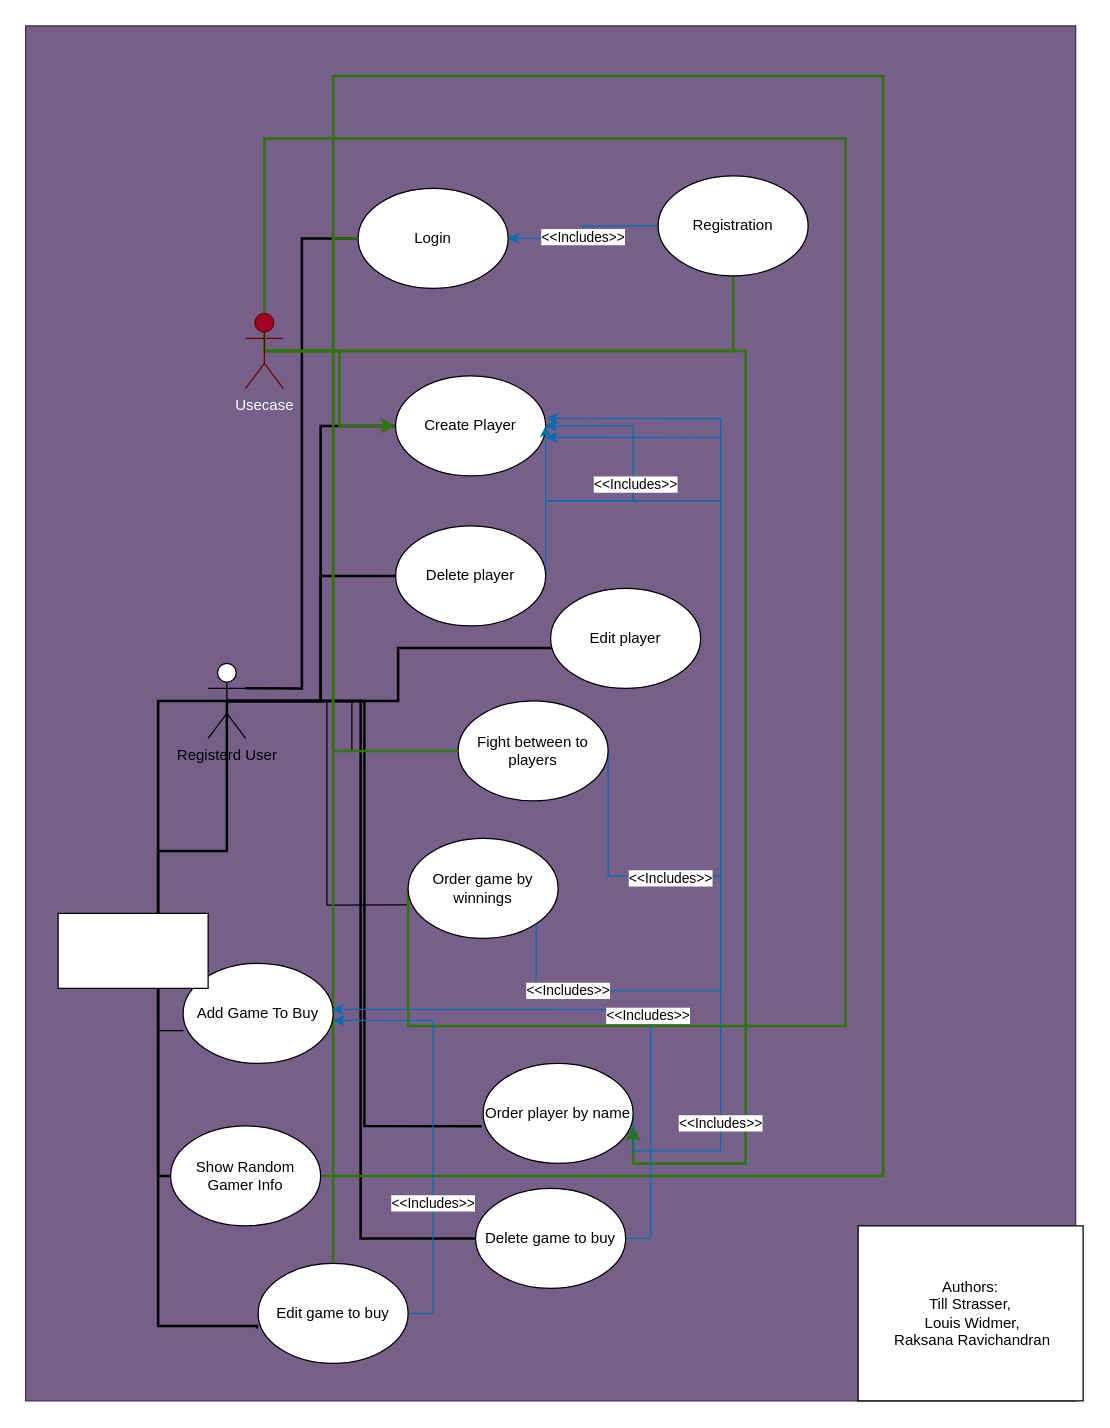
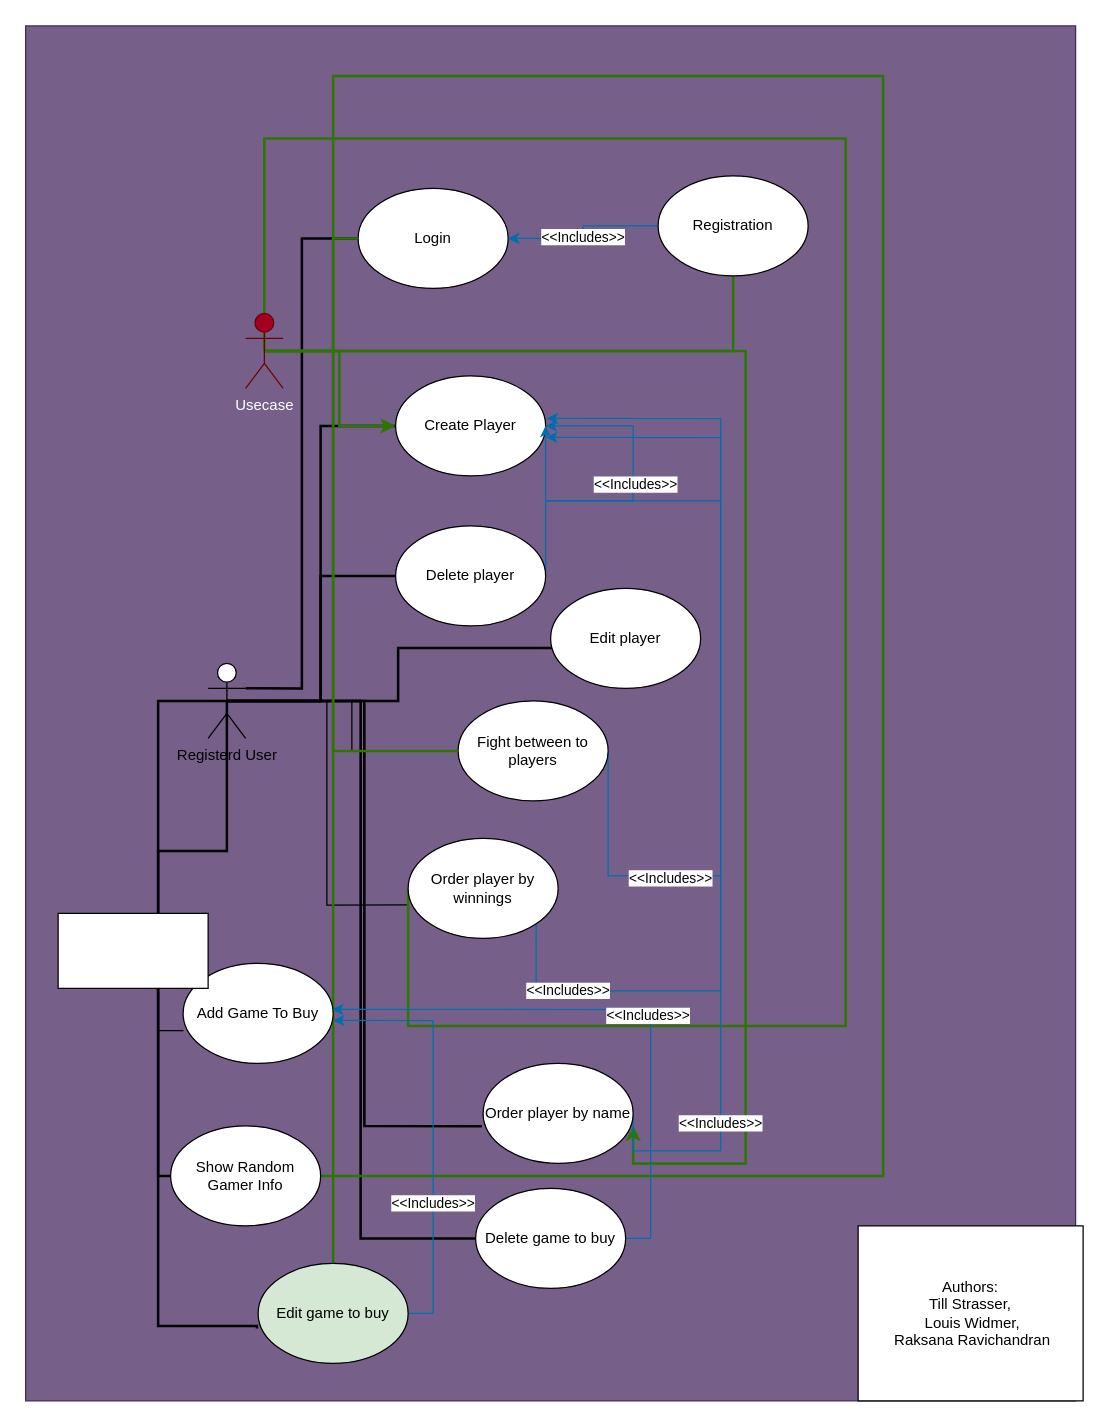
(483, 888) -> (483, 888)
(333, 1313) -> (333, 1313)
